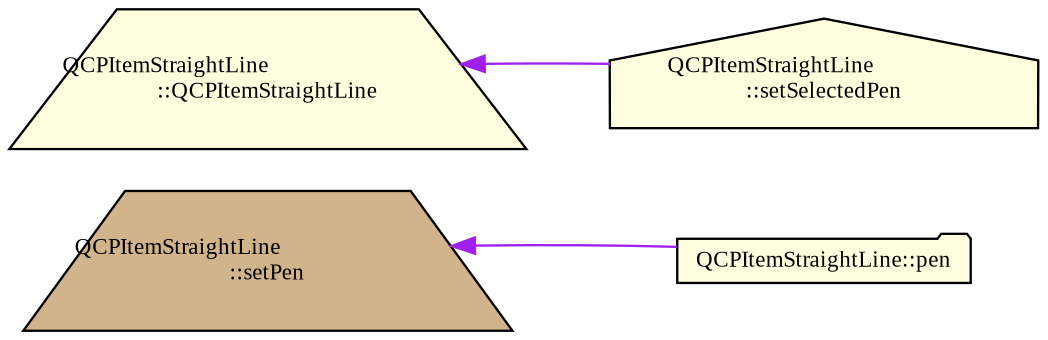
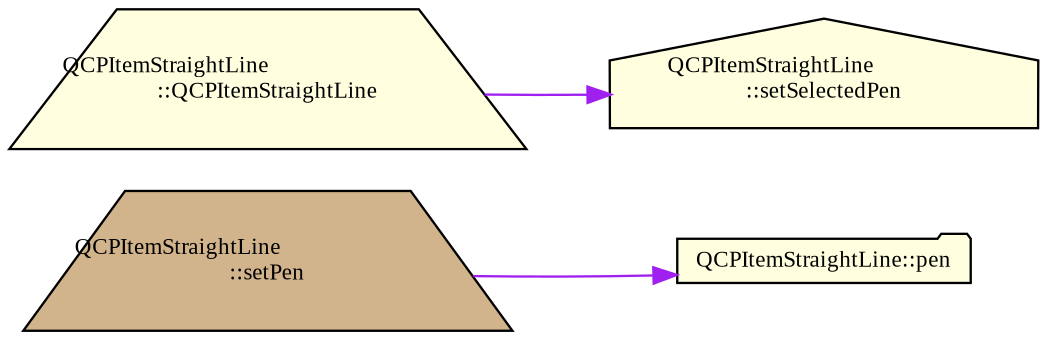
(548, 63) -> (536, 95)
(576, 245) -> (563, 277)
